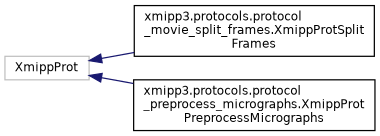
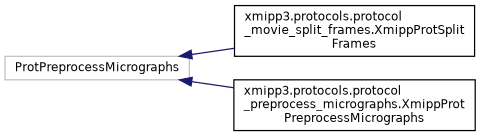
(47, 68) -> (97, 68)
